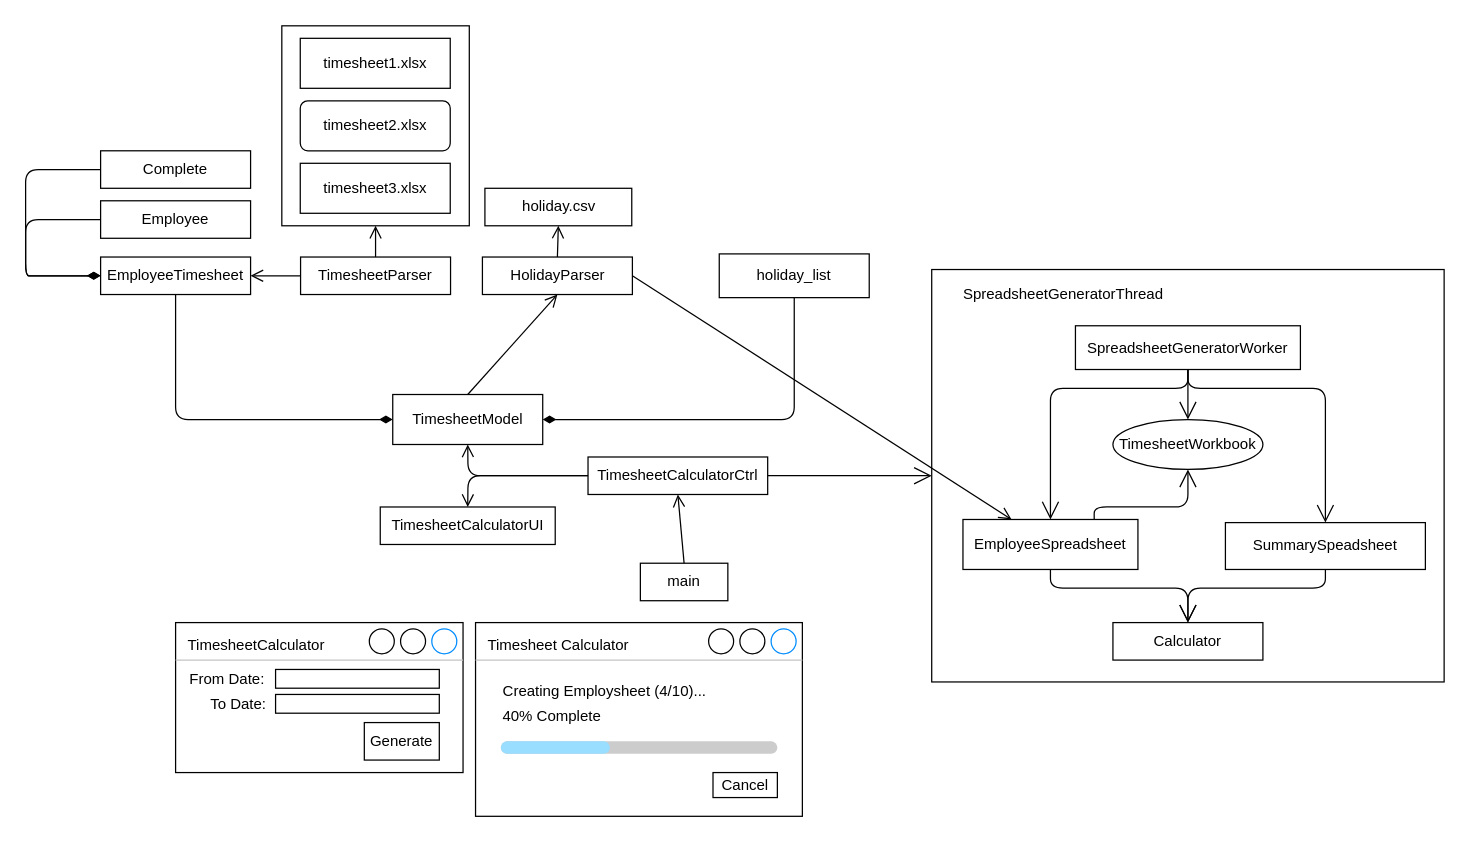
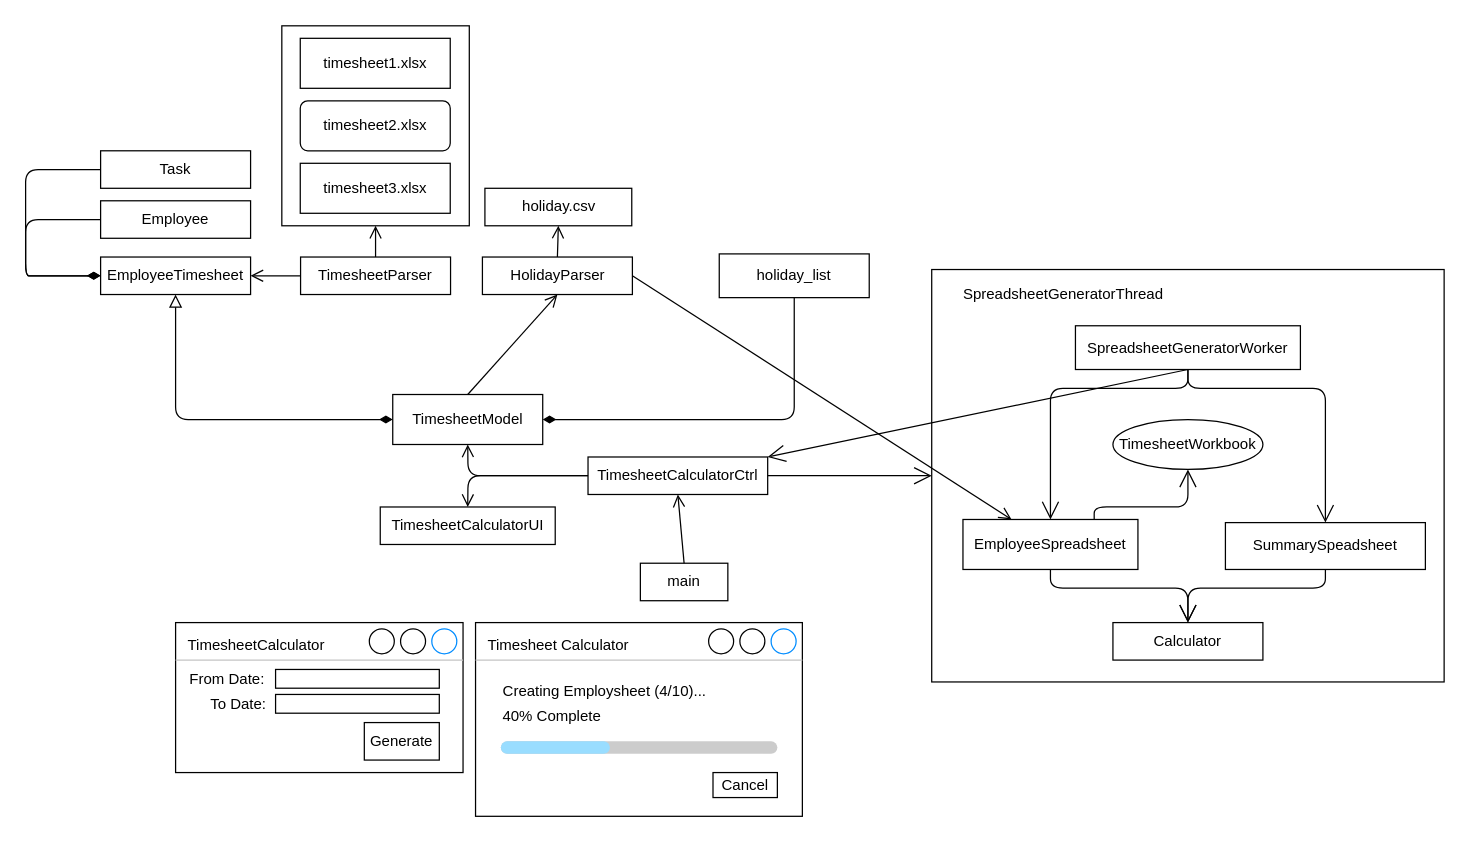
(176, 169) -> (176, 169)
(176, 302) -> (176, 308)
(1188, 401) -> (931, 423)
